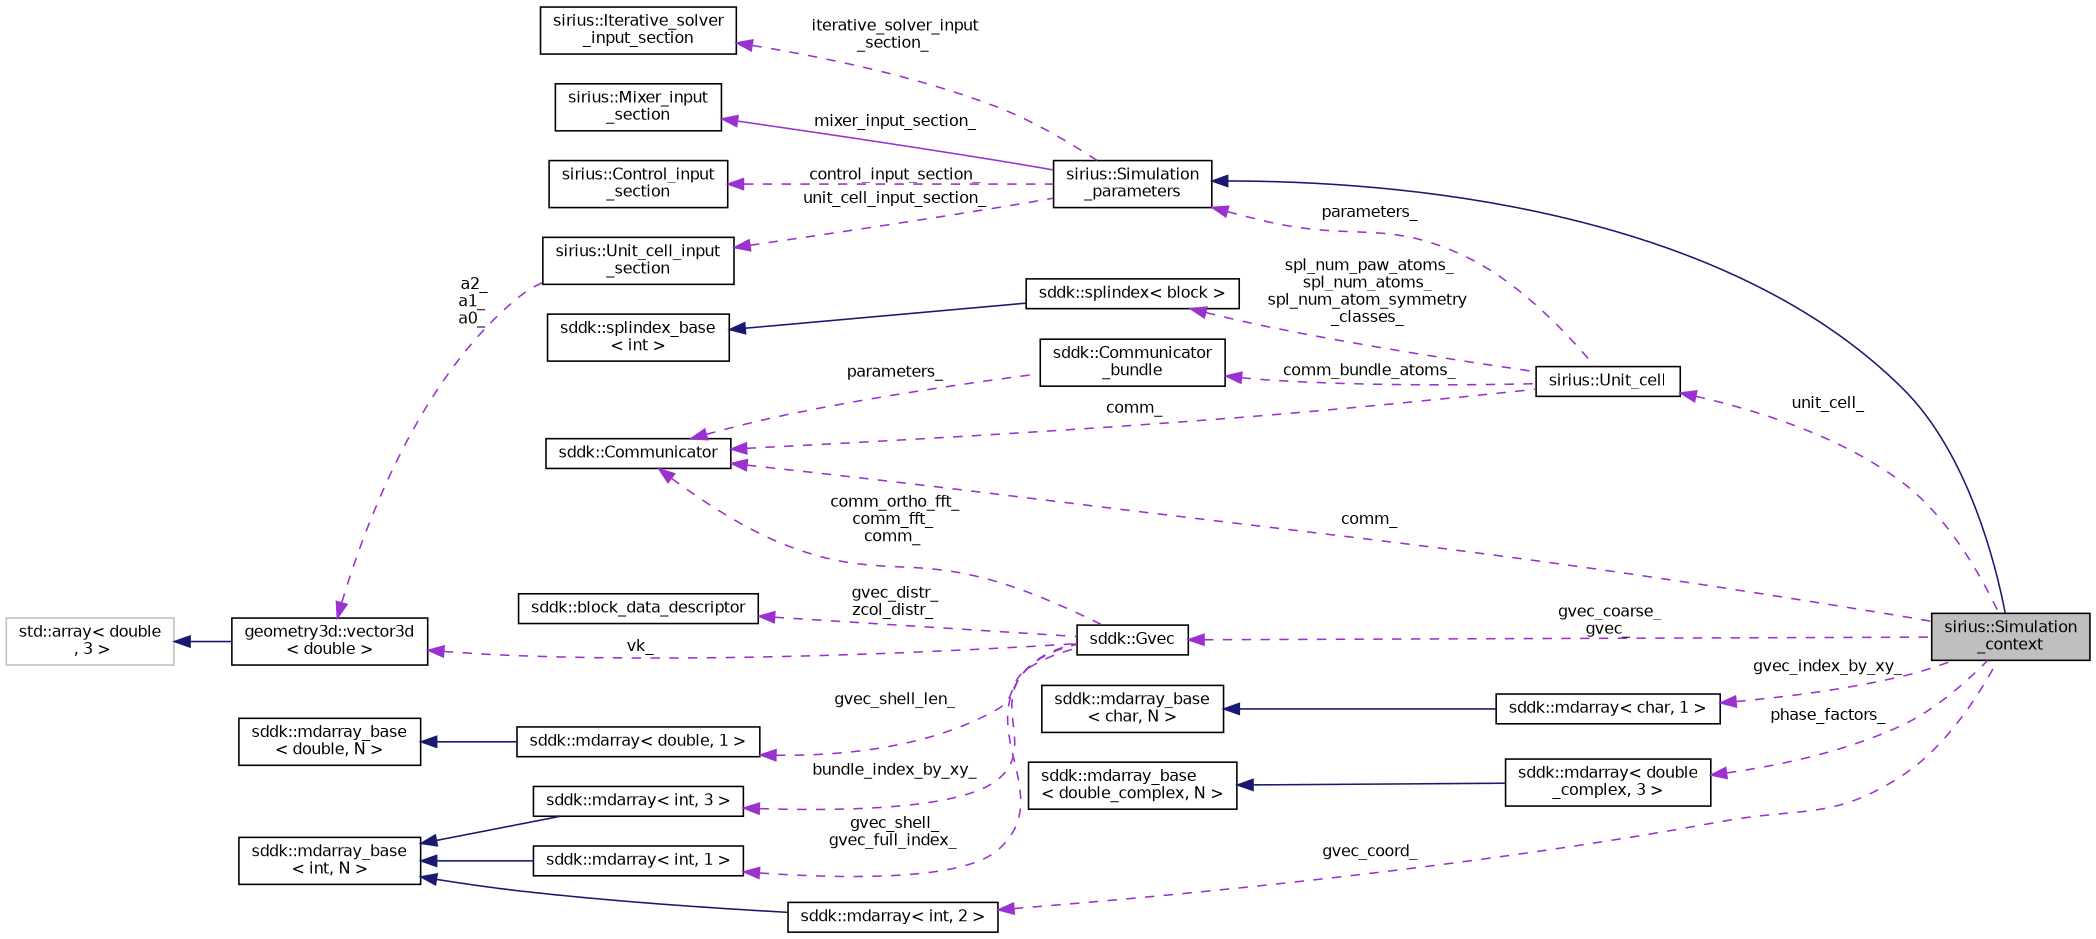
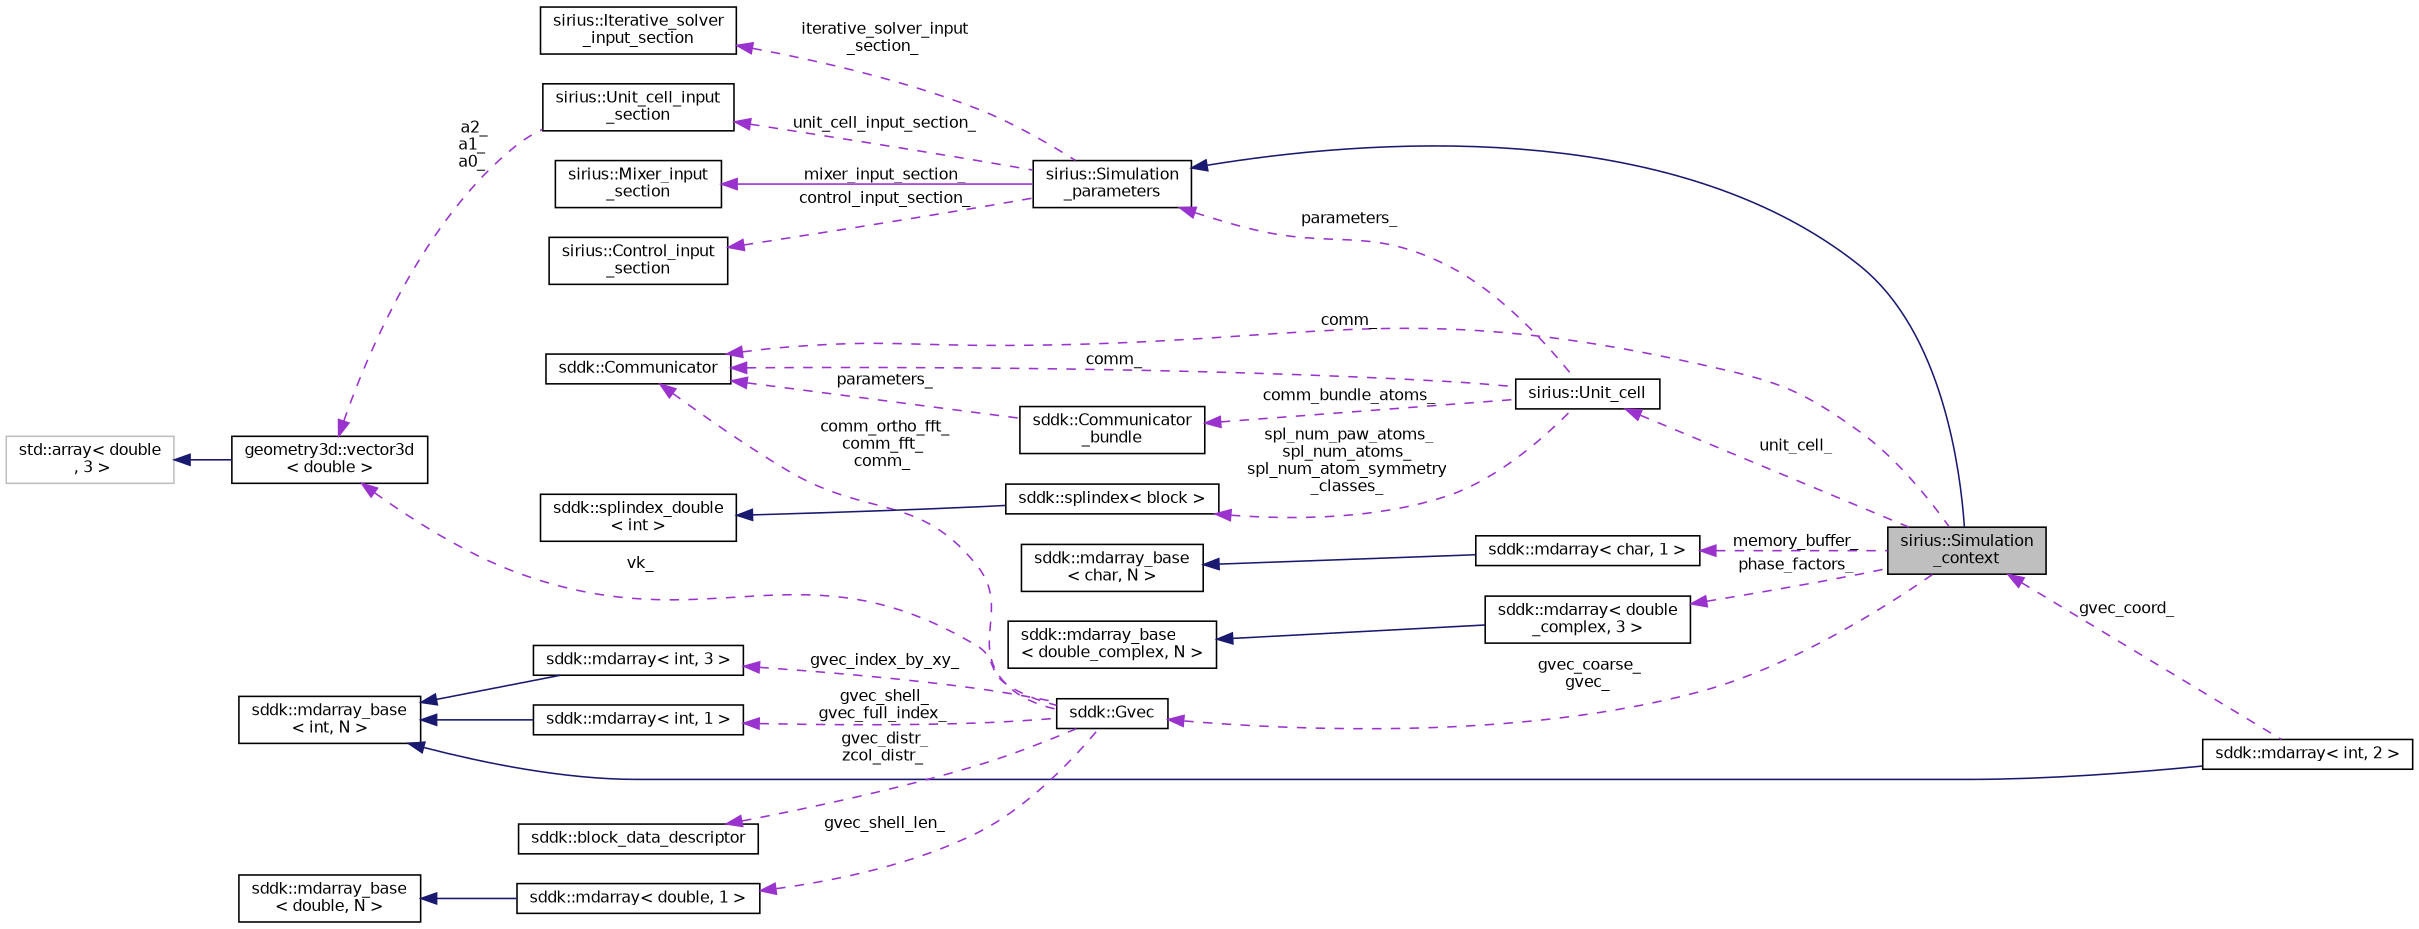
(638, 338) -> (638, 518)
(1826, 667) -> (1794, 542)
(893, 771) -> (883, 661)
(1537, 851) -> (2151, 661)
